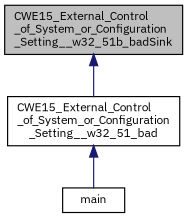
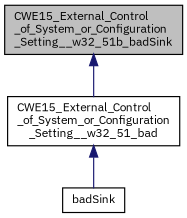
(94, 200) -> (94, 200)
